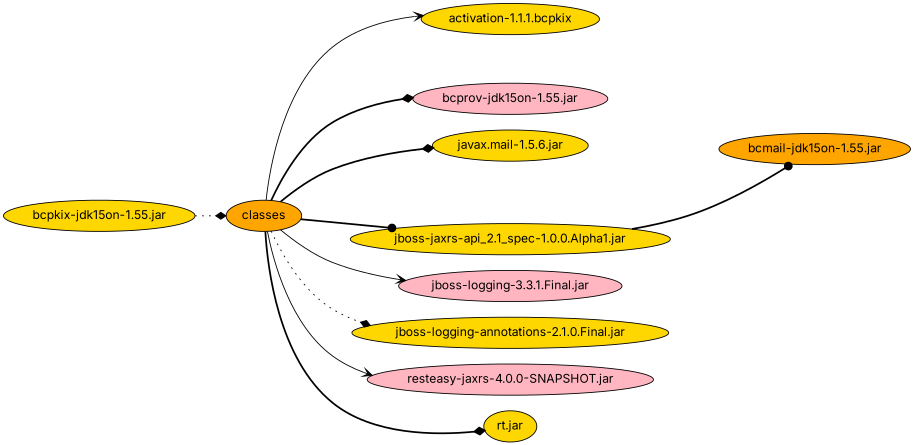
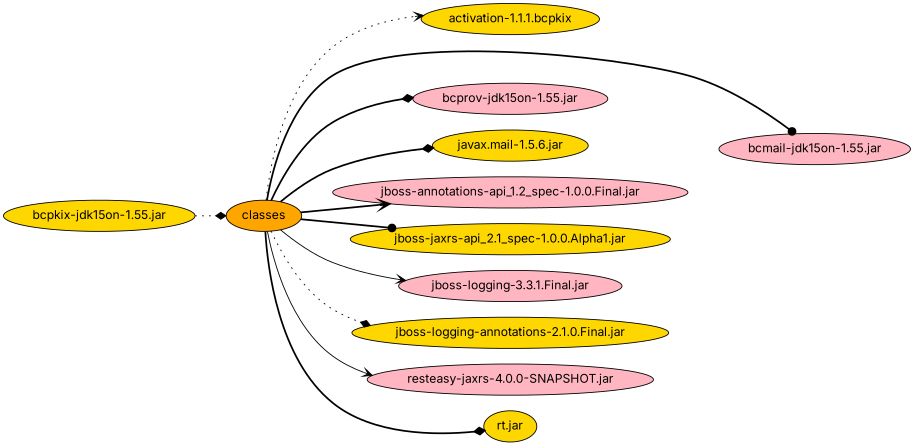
(306, 78) -> (306, 78)
(815, 149) -> (815, 149)
none -> (510, 192)
(712, 207) -> (495, 52)
